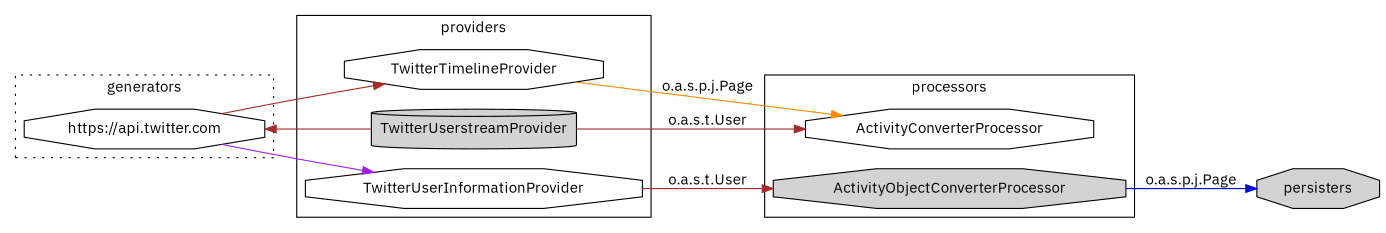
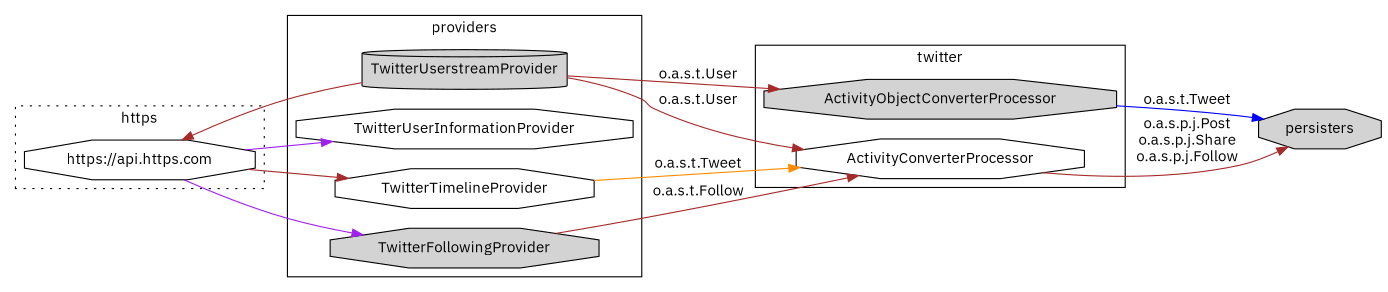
(708, 87) -> (699, 164)
(145, 88) -> (140, 119)
(950, 88) -> (940, 58)
(145, 129) -> (140, 160)
none -> (1162, 175)
(1191, 180) -> (1187, 100)
(702, 189) -> (668, 82)
none -> (465, 248)
